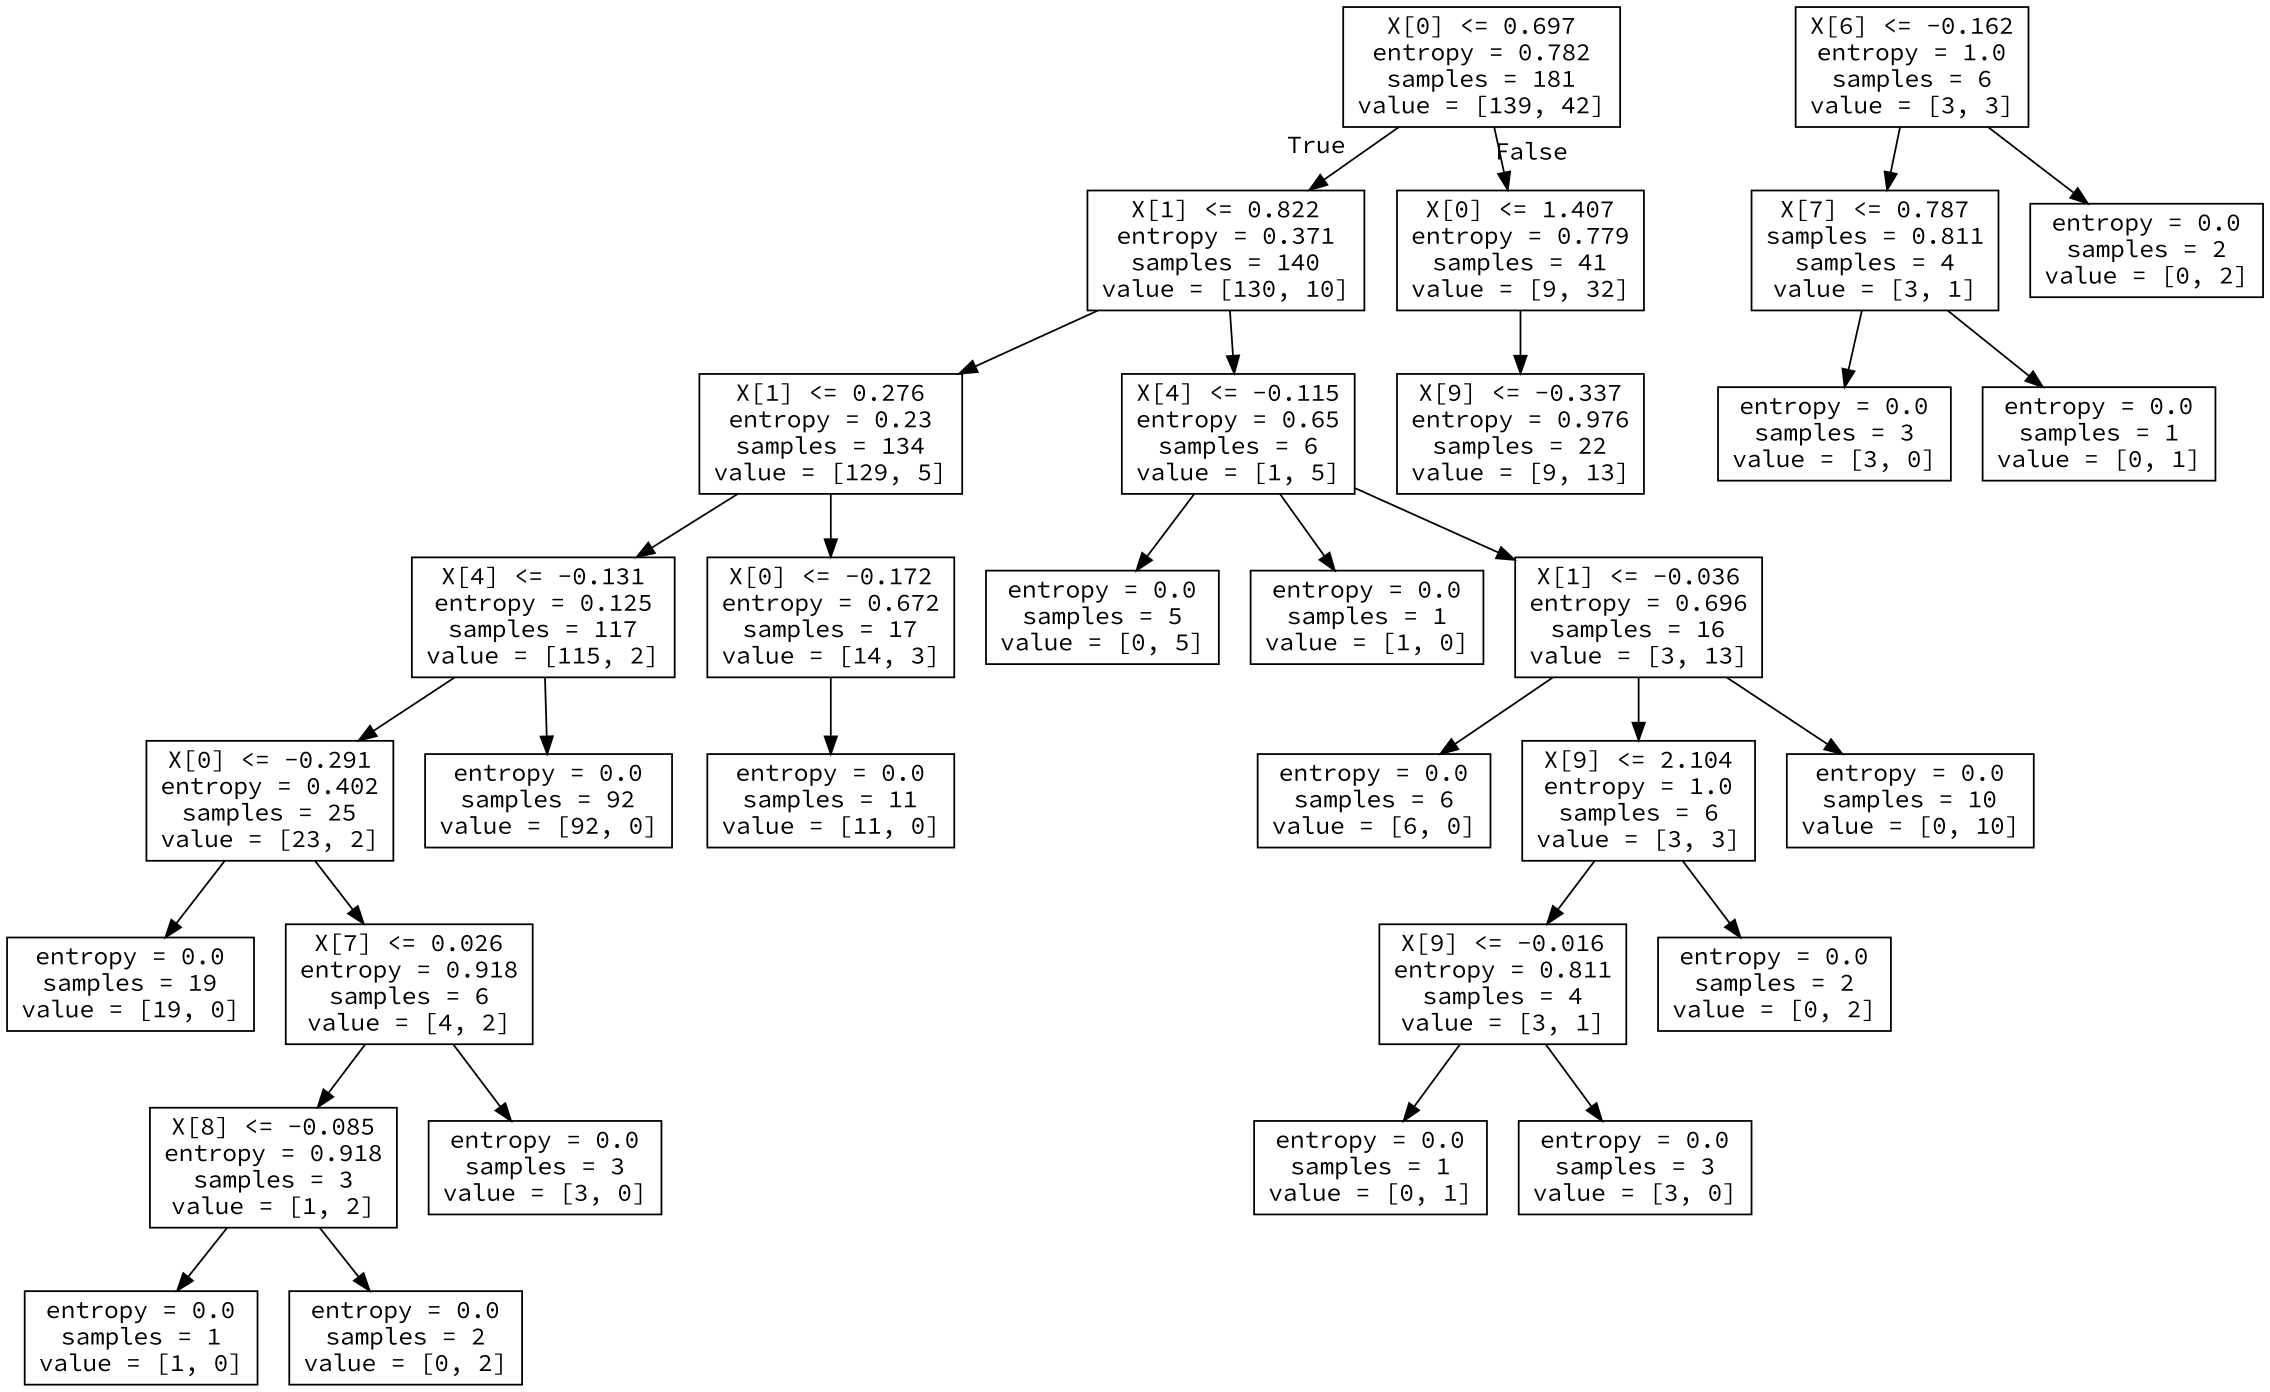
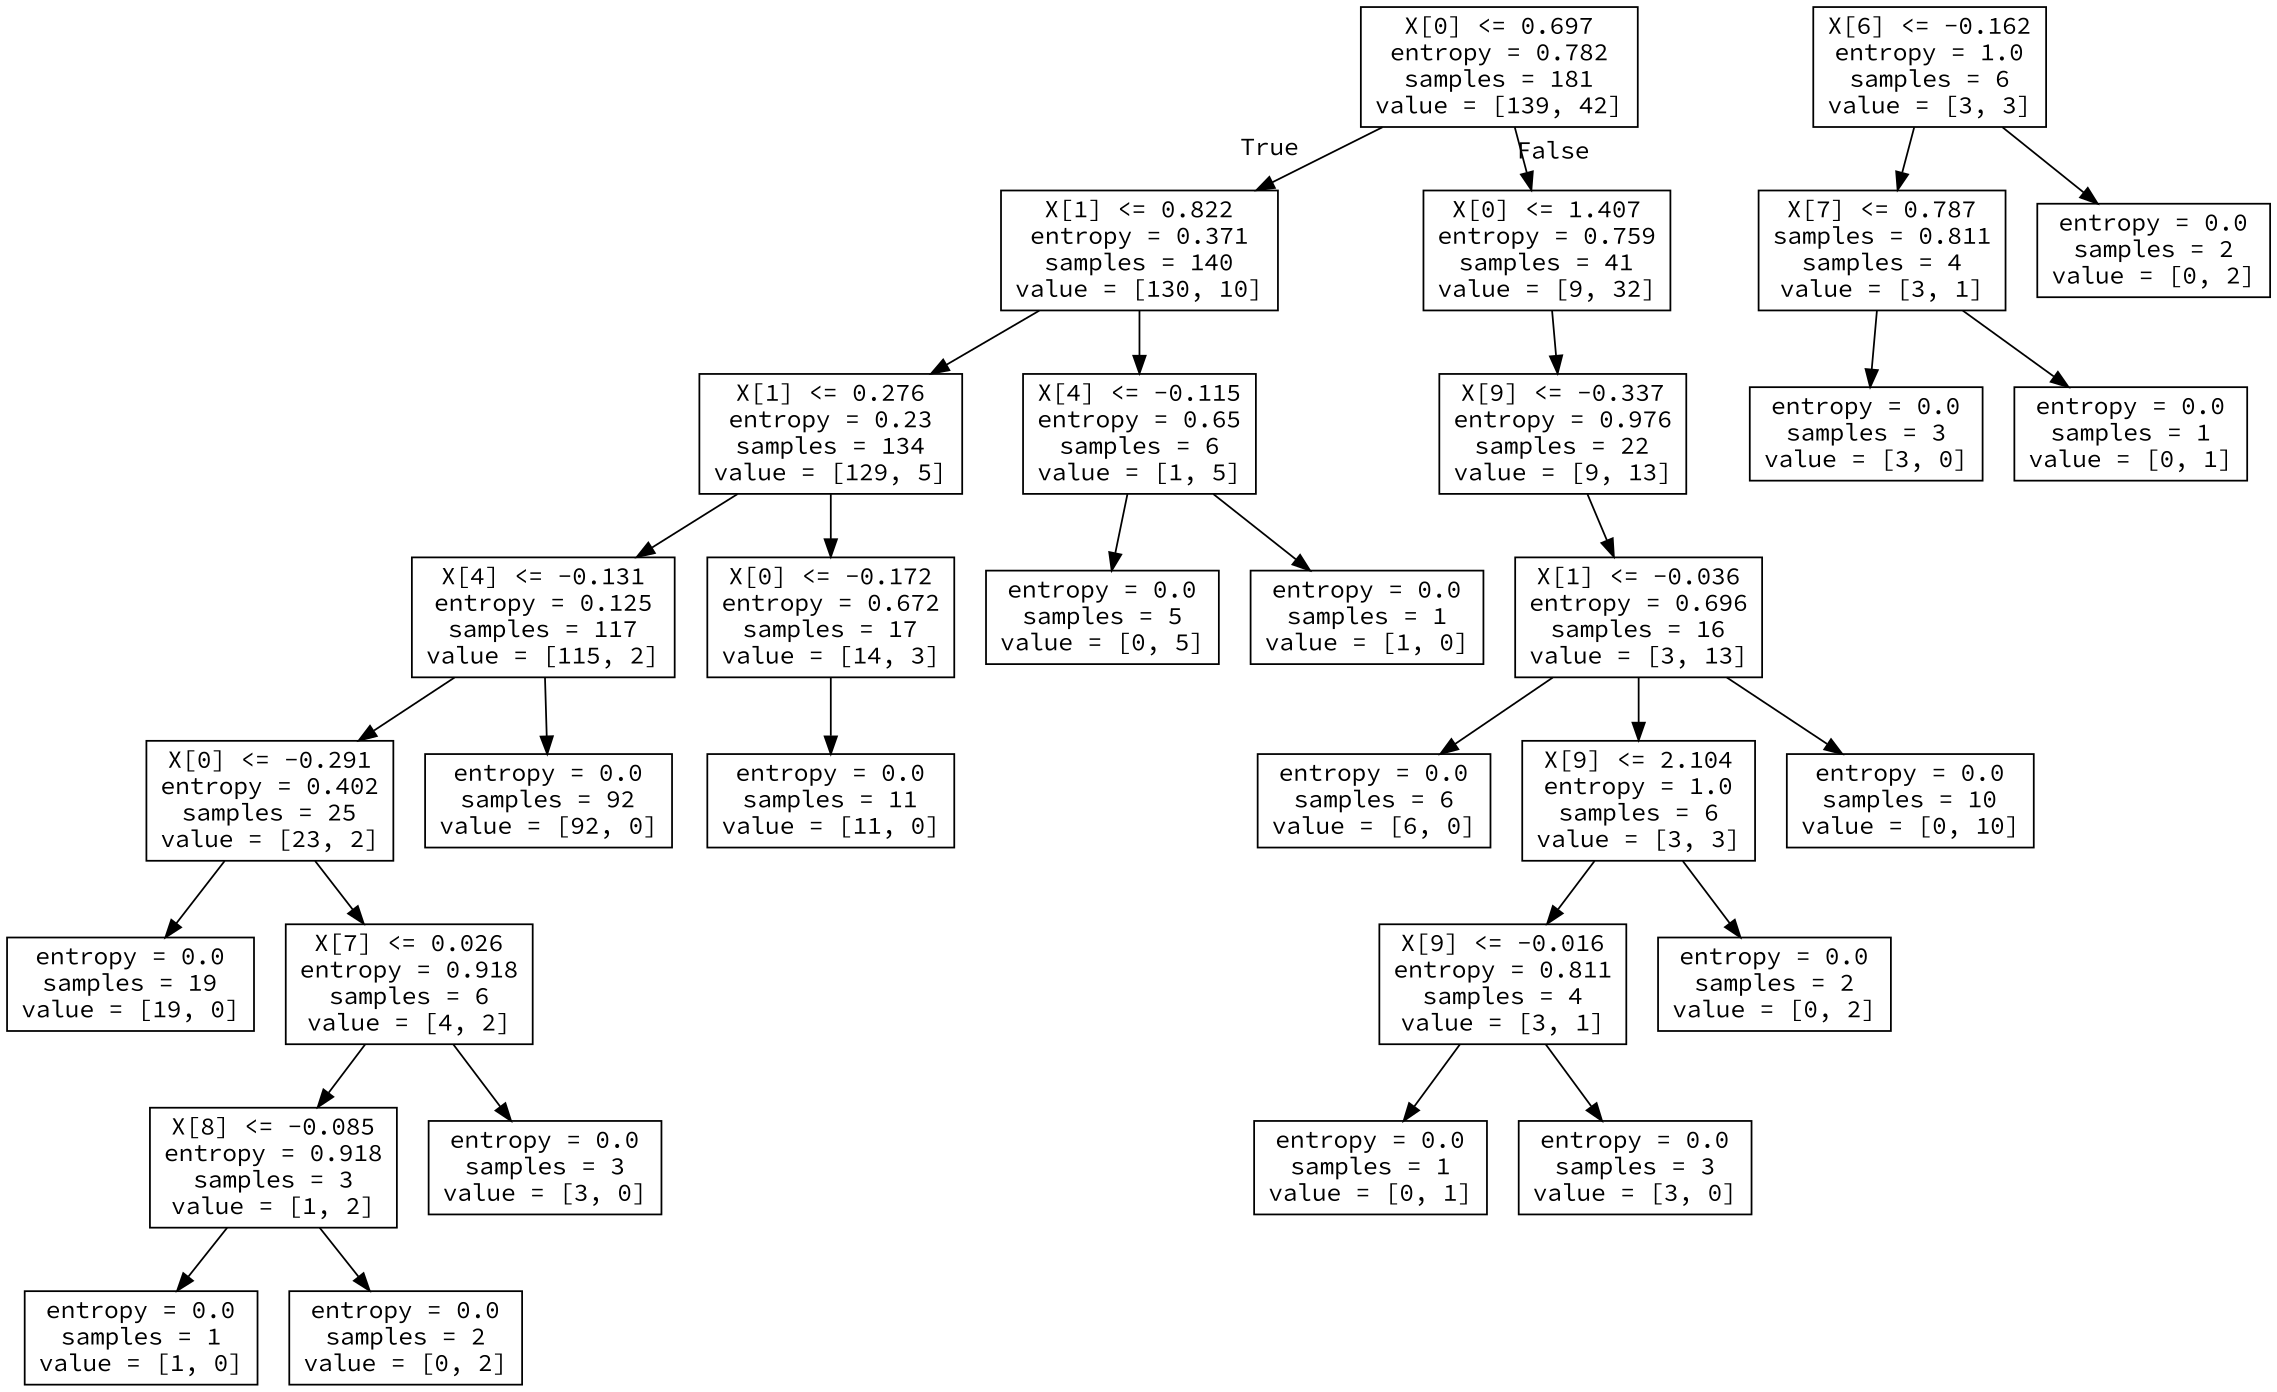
(1520, 250) -> (1547, 250)
(1427, 520) -> (1597, 517)
